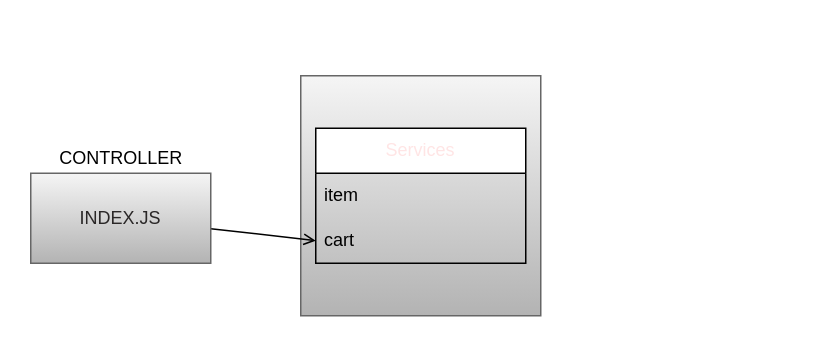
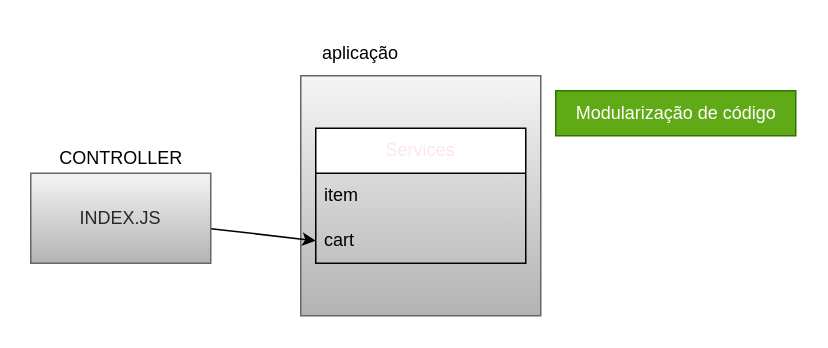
none -> (361, 53)
none -> (676, 113)
(306, 240) -> (304, 239)
